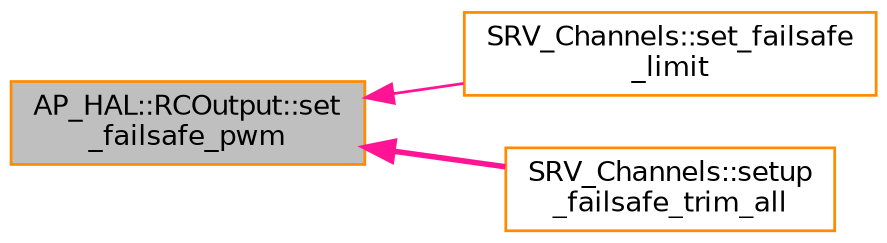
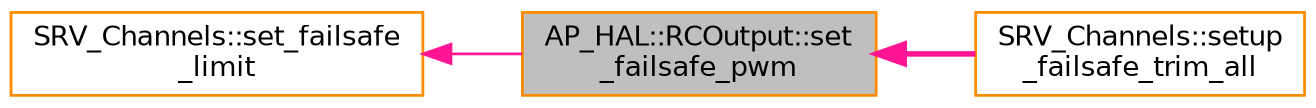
(429, 89) -> (487, 54)
